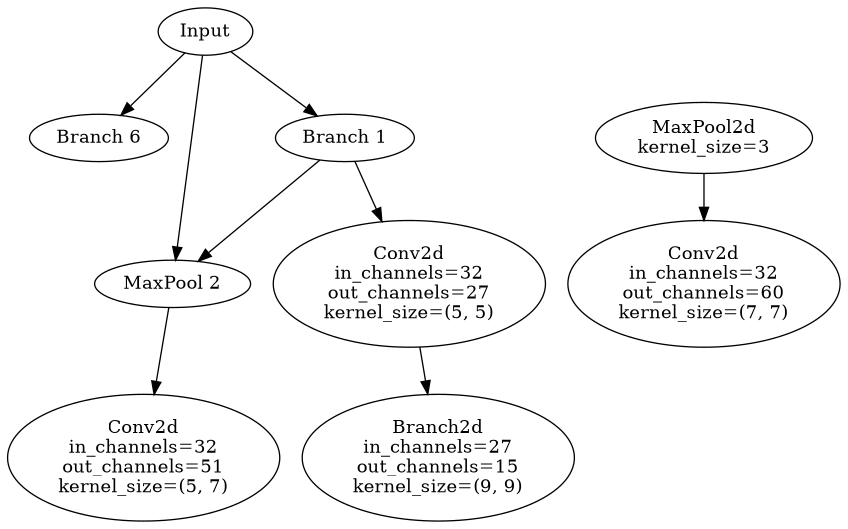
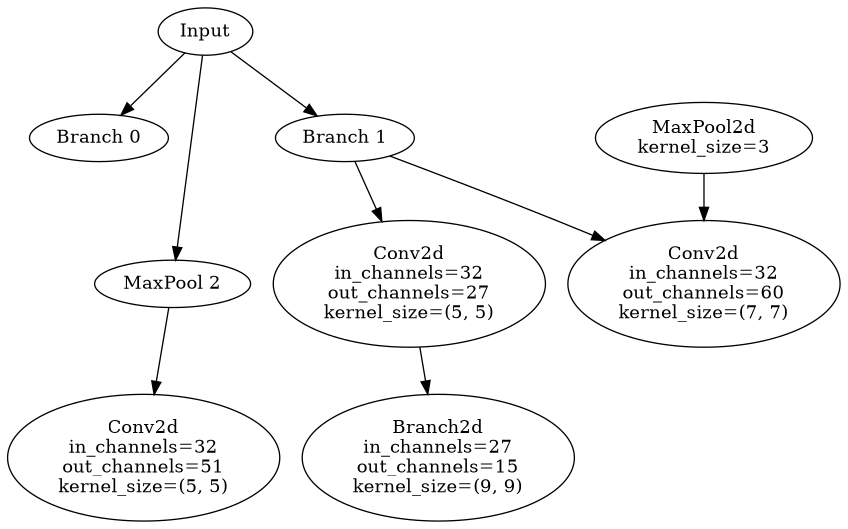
(99, 138) -> (99, 138)
(264, 206) -> (492, 195)
(144, 458) -> (144, 458)
